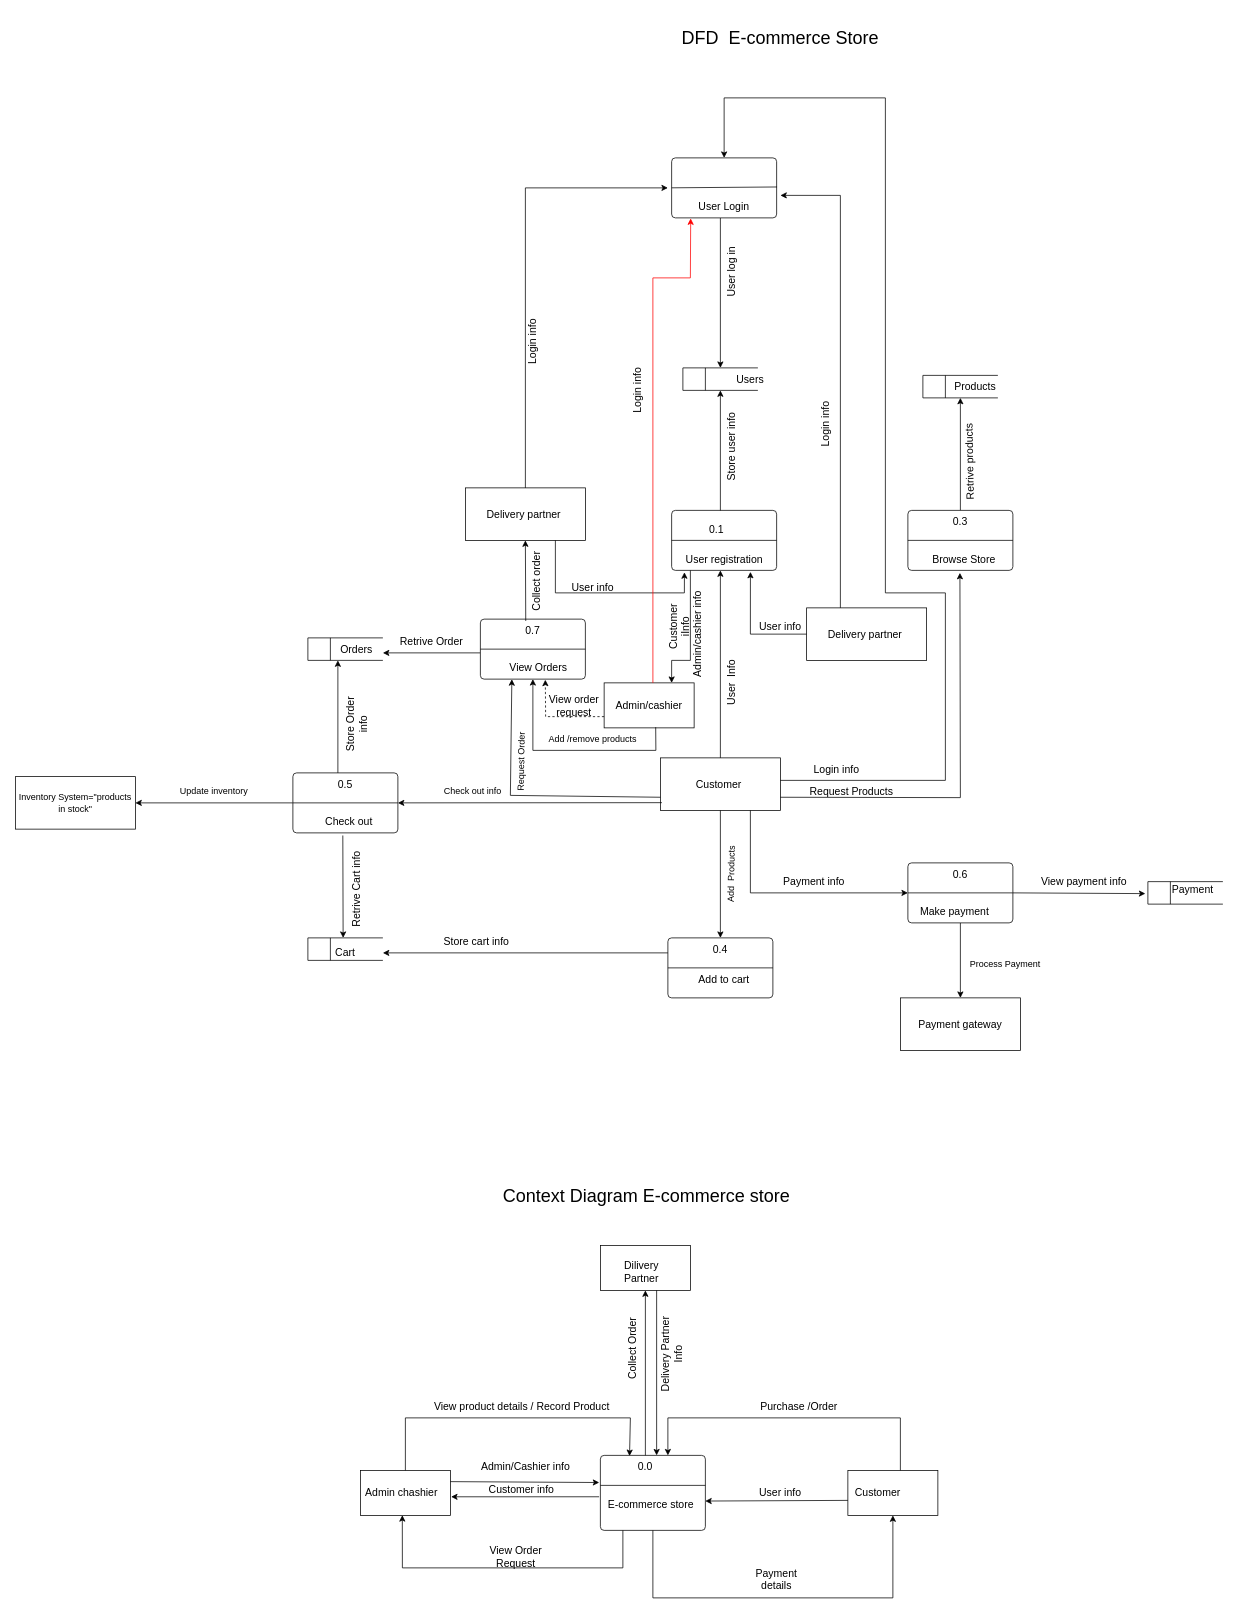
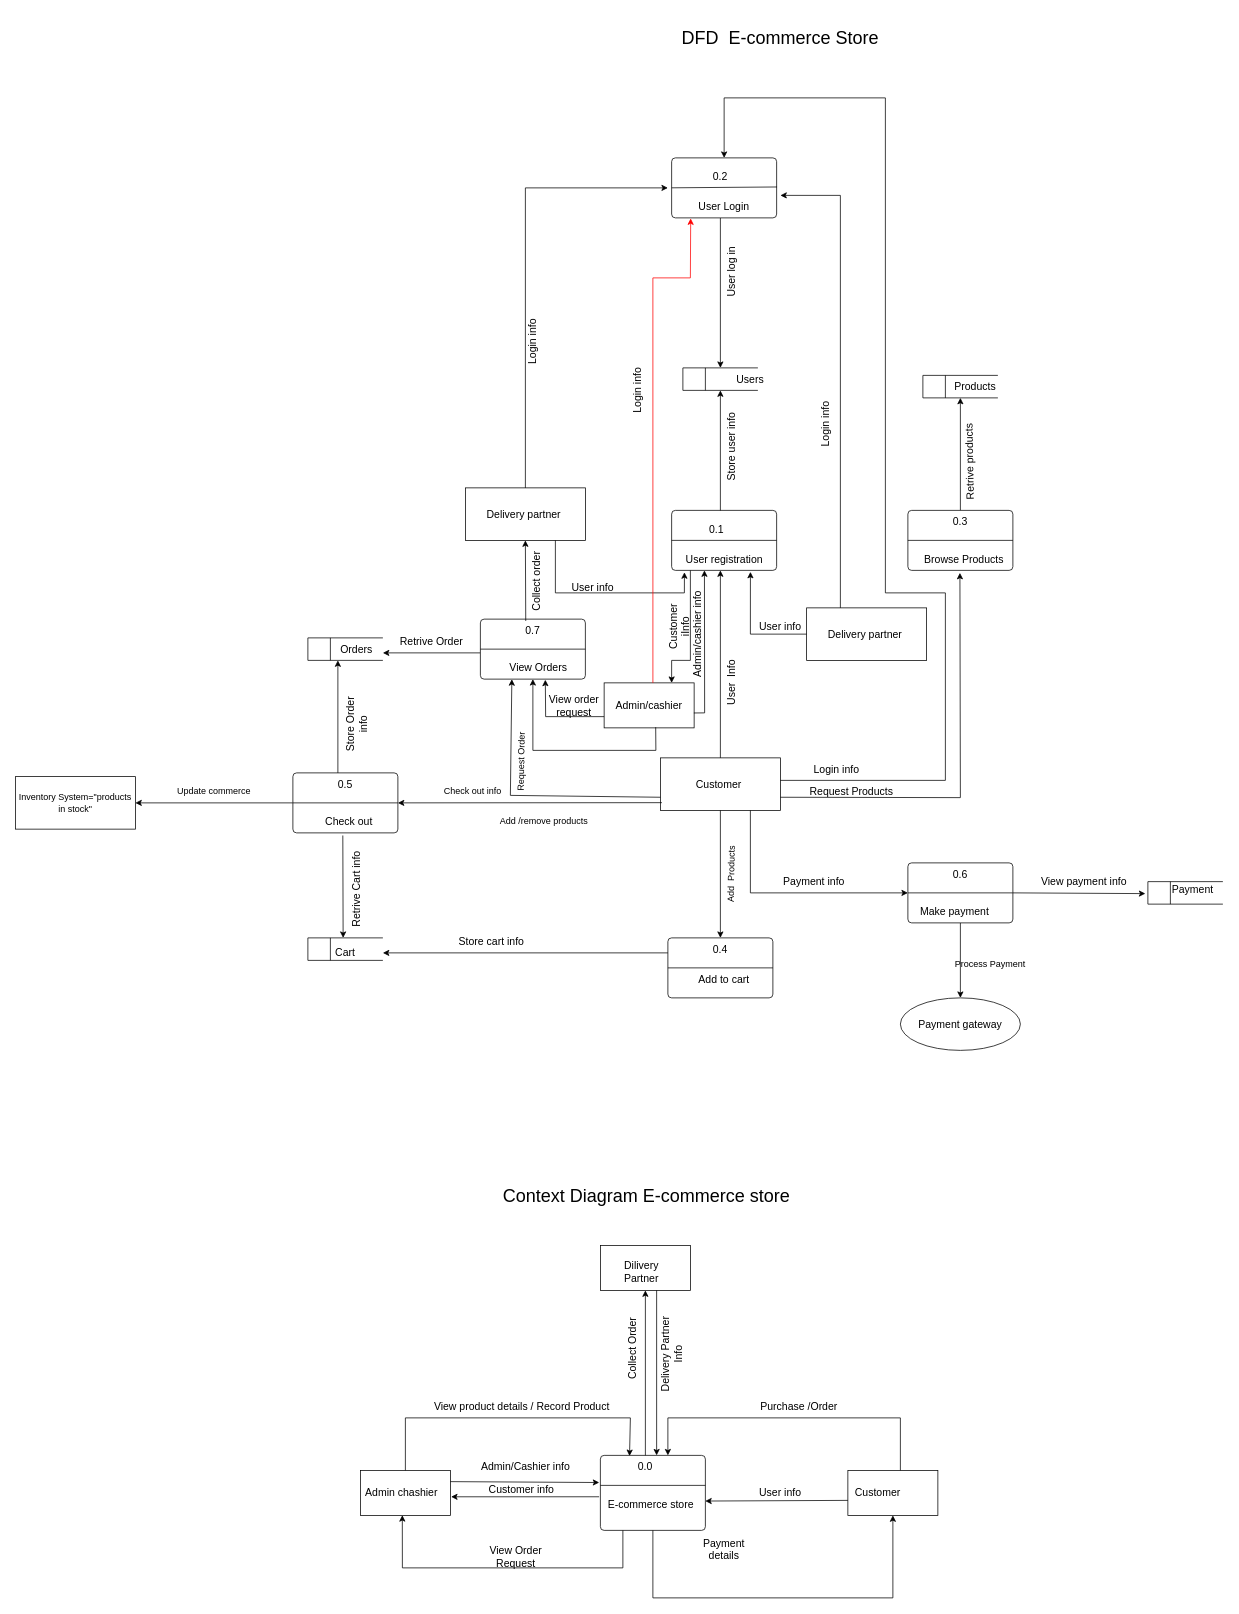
none -> (720, 177)
(964, 559) -> (964, 559)
none -> (705, 646)
(559, 717) -> (559, 717)
(593, 739) -> (544, 822)
(214, 792) -> (214, 792)
(477, 942) -> (492, 942)
(1005, 964) -> (990, 964)
(960, 1024) -> (960, 1024)
(777, 1579) -> (724, 1549)
